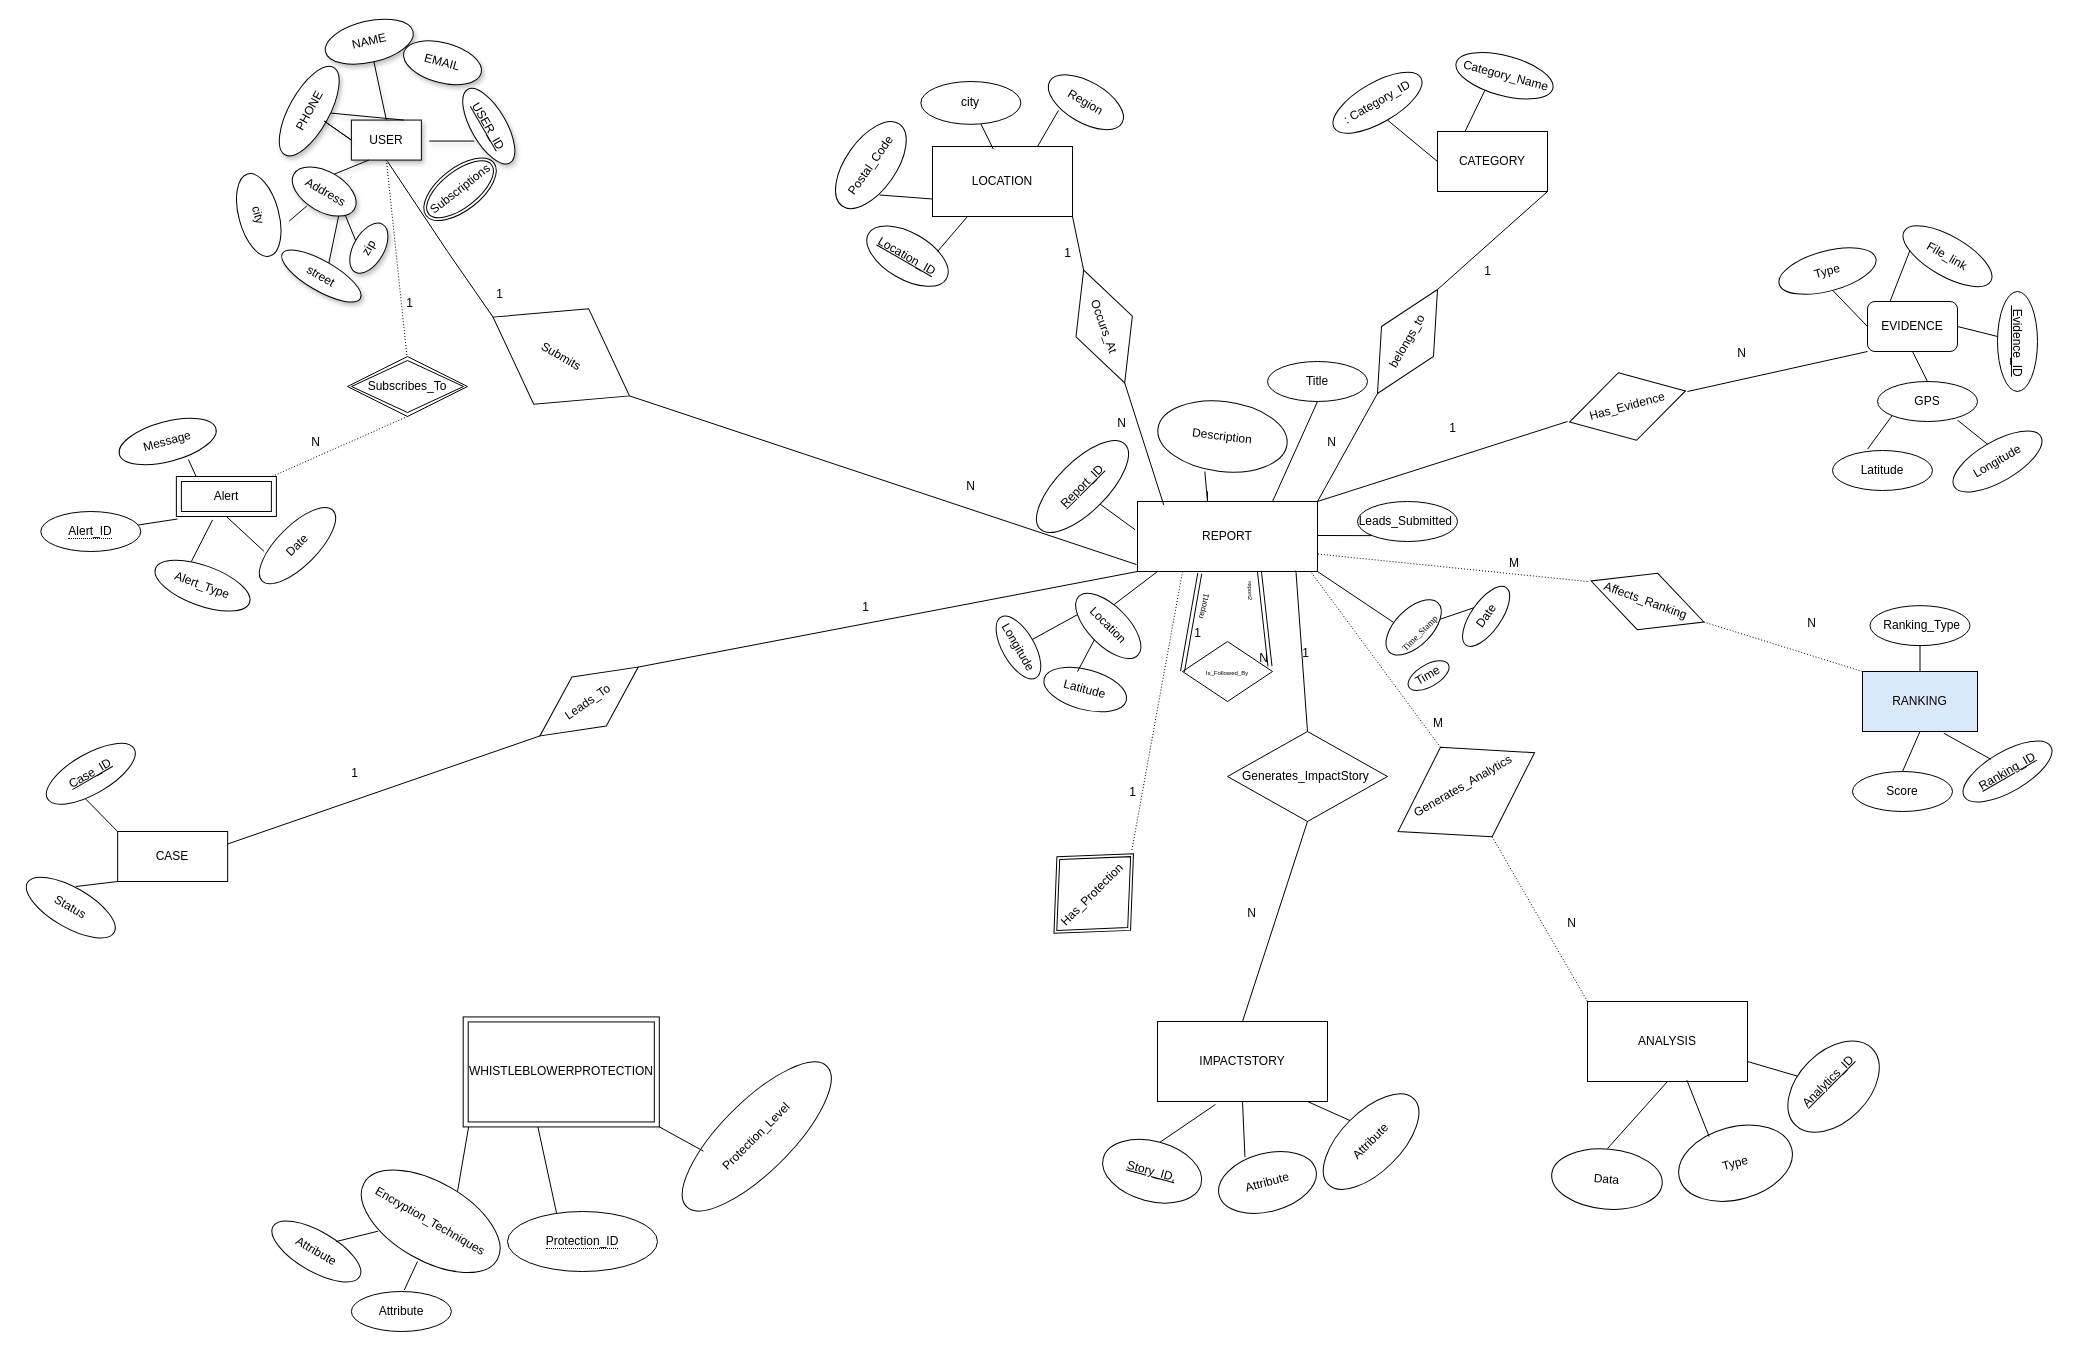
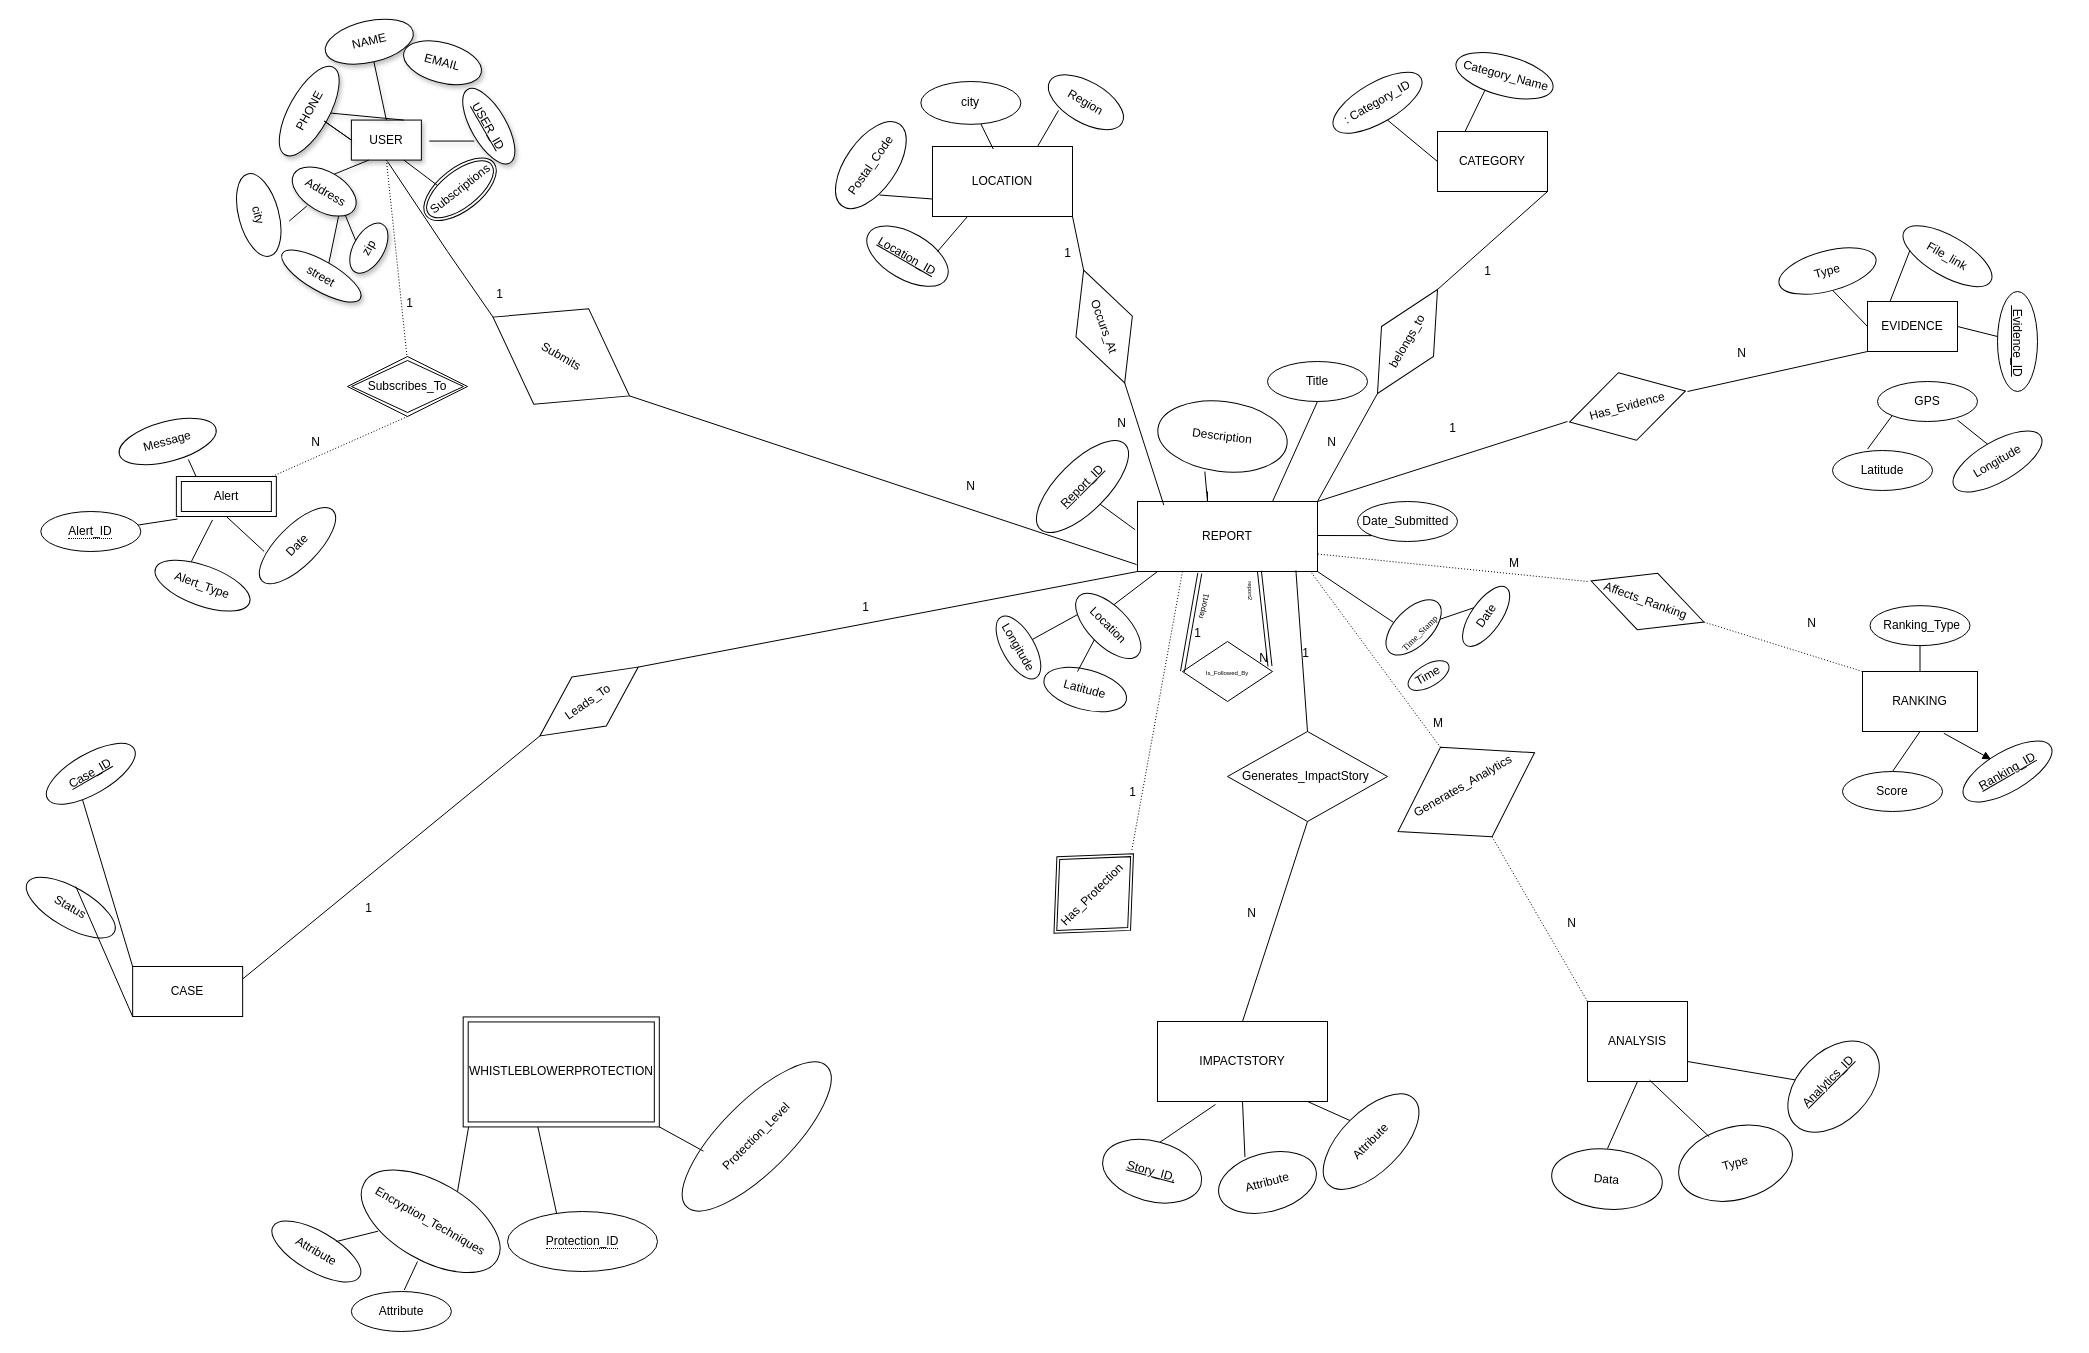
none -> (421, 173)
(1913, 327) -> (1913, 327)
(1920, 366) -> none
(1408, 522) -> (1408, 522)
(1920, 702) -> (1920, 702)
(1986, 756) -> (1982, 754)
(1903, 792) -> (1893, 792)
(173, 857) -> (188, 992)
(1668, 1042) -> (1638, 1042)
